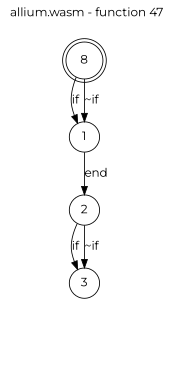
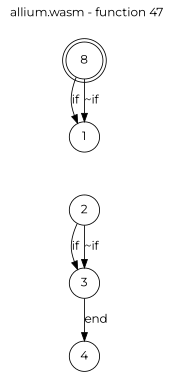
(84, 169) -> none
none -> (84, 356)
